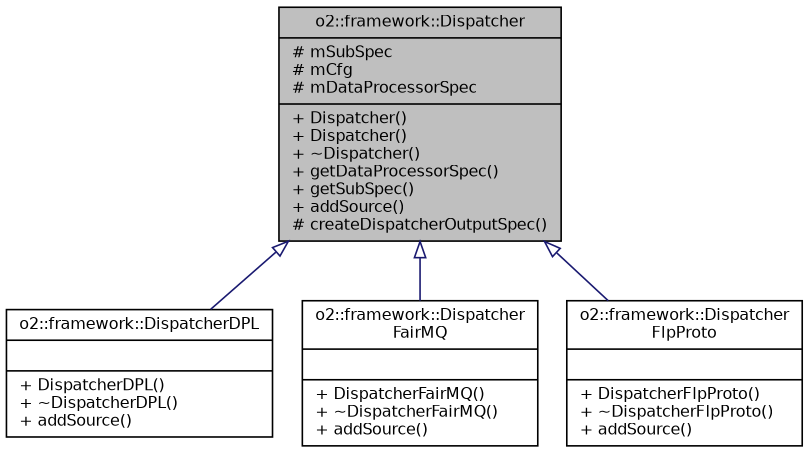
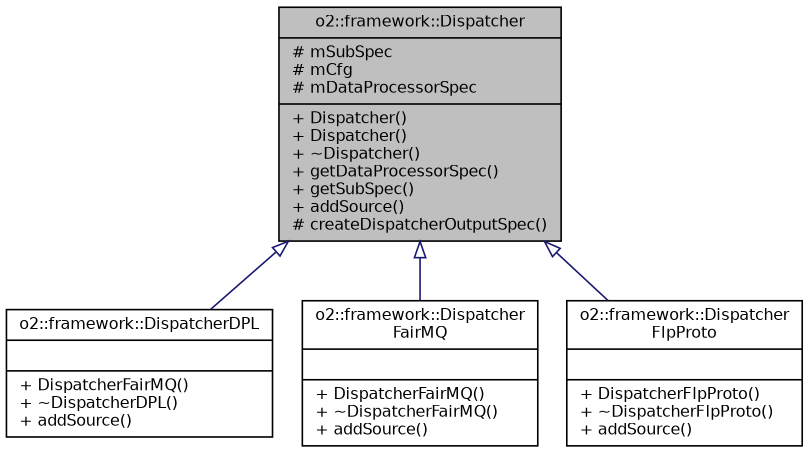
(93, 385) -> (105, 385)
